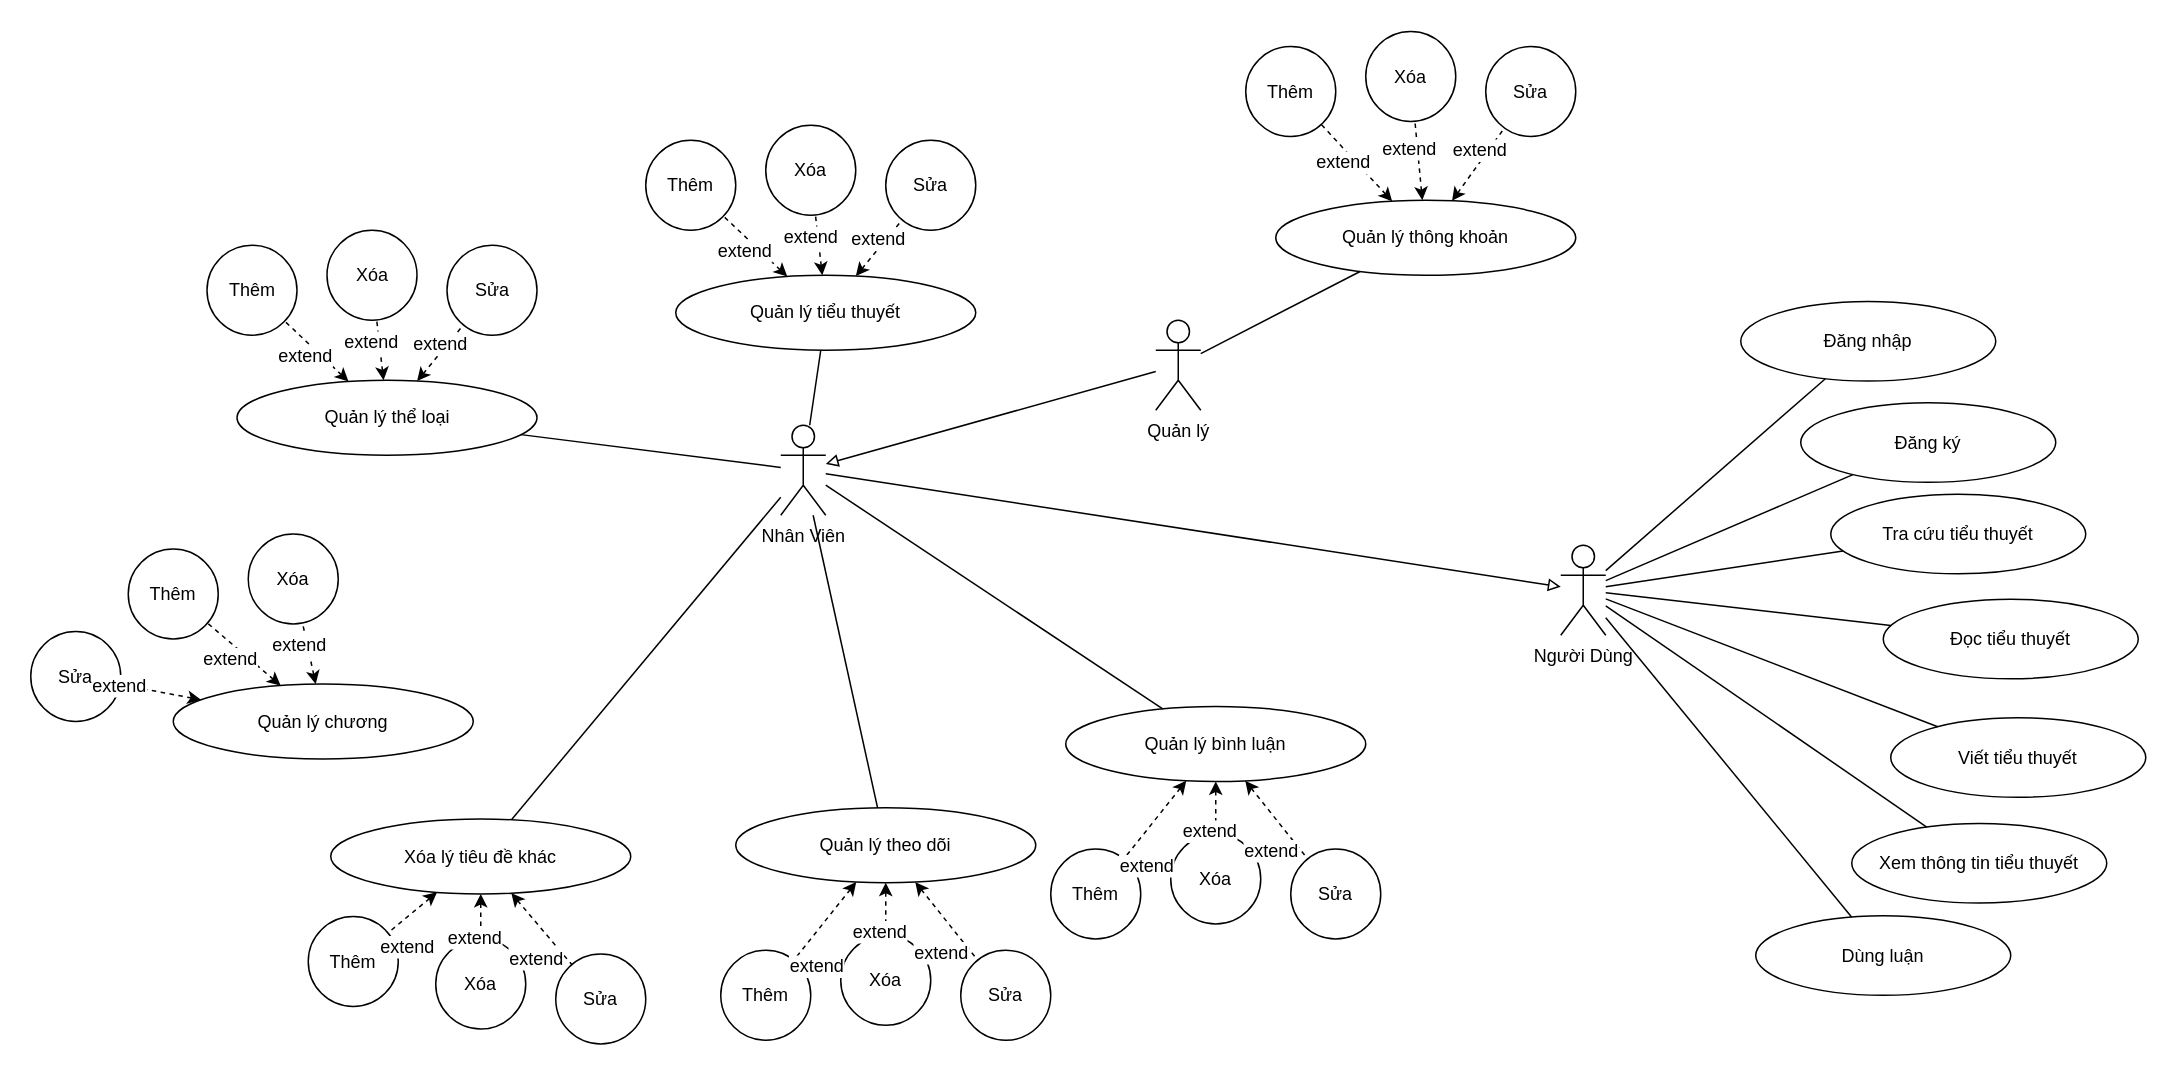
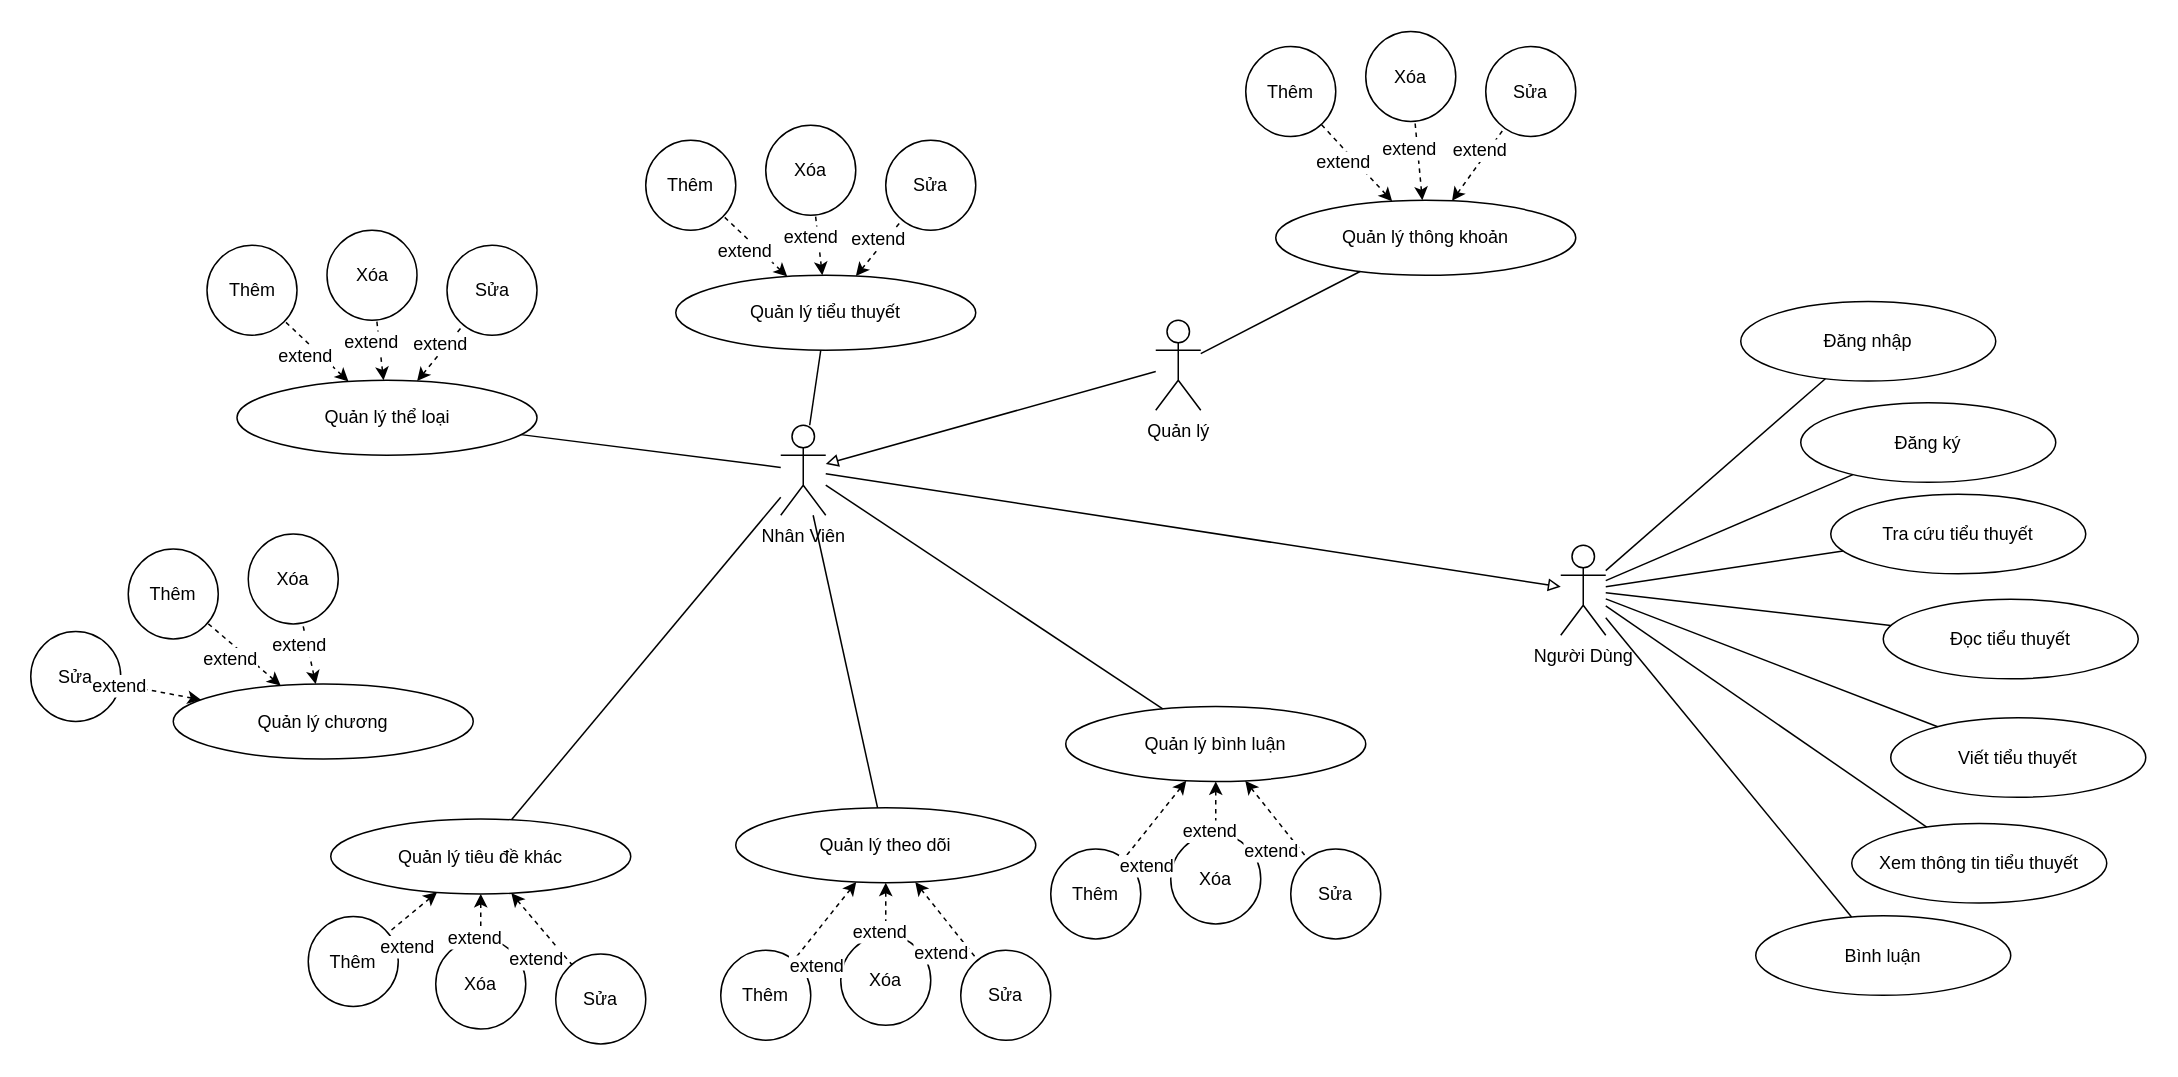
(481, 857) -> (481, 857)
(1883, 956) -> (1883, 956)
